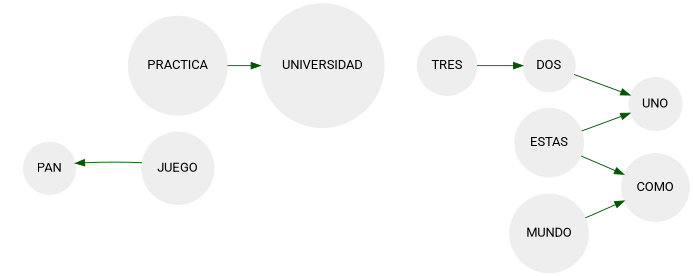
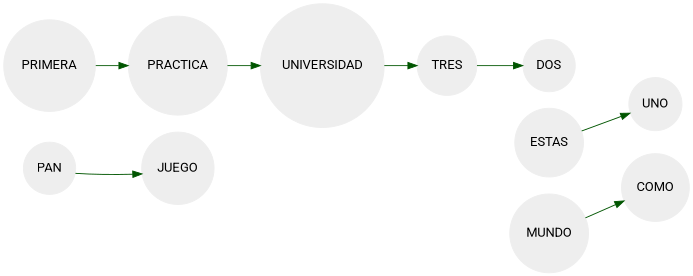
none -> (50, 66)
none -> (396, 66)
(598, 83) -> none
(113, 162) -> (104, 174)
(598, 163) -> none
